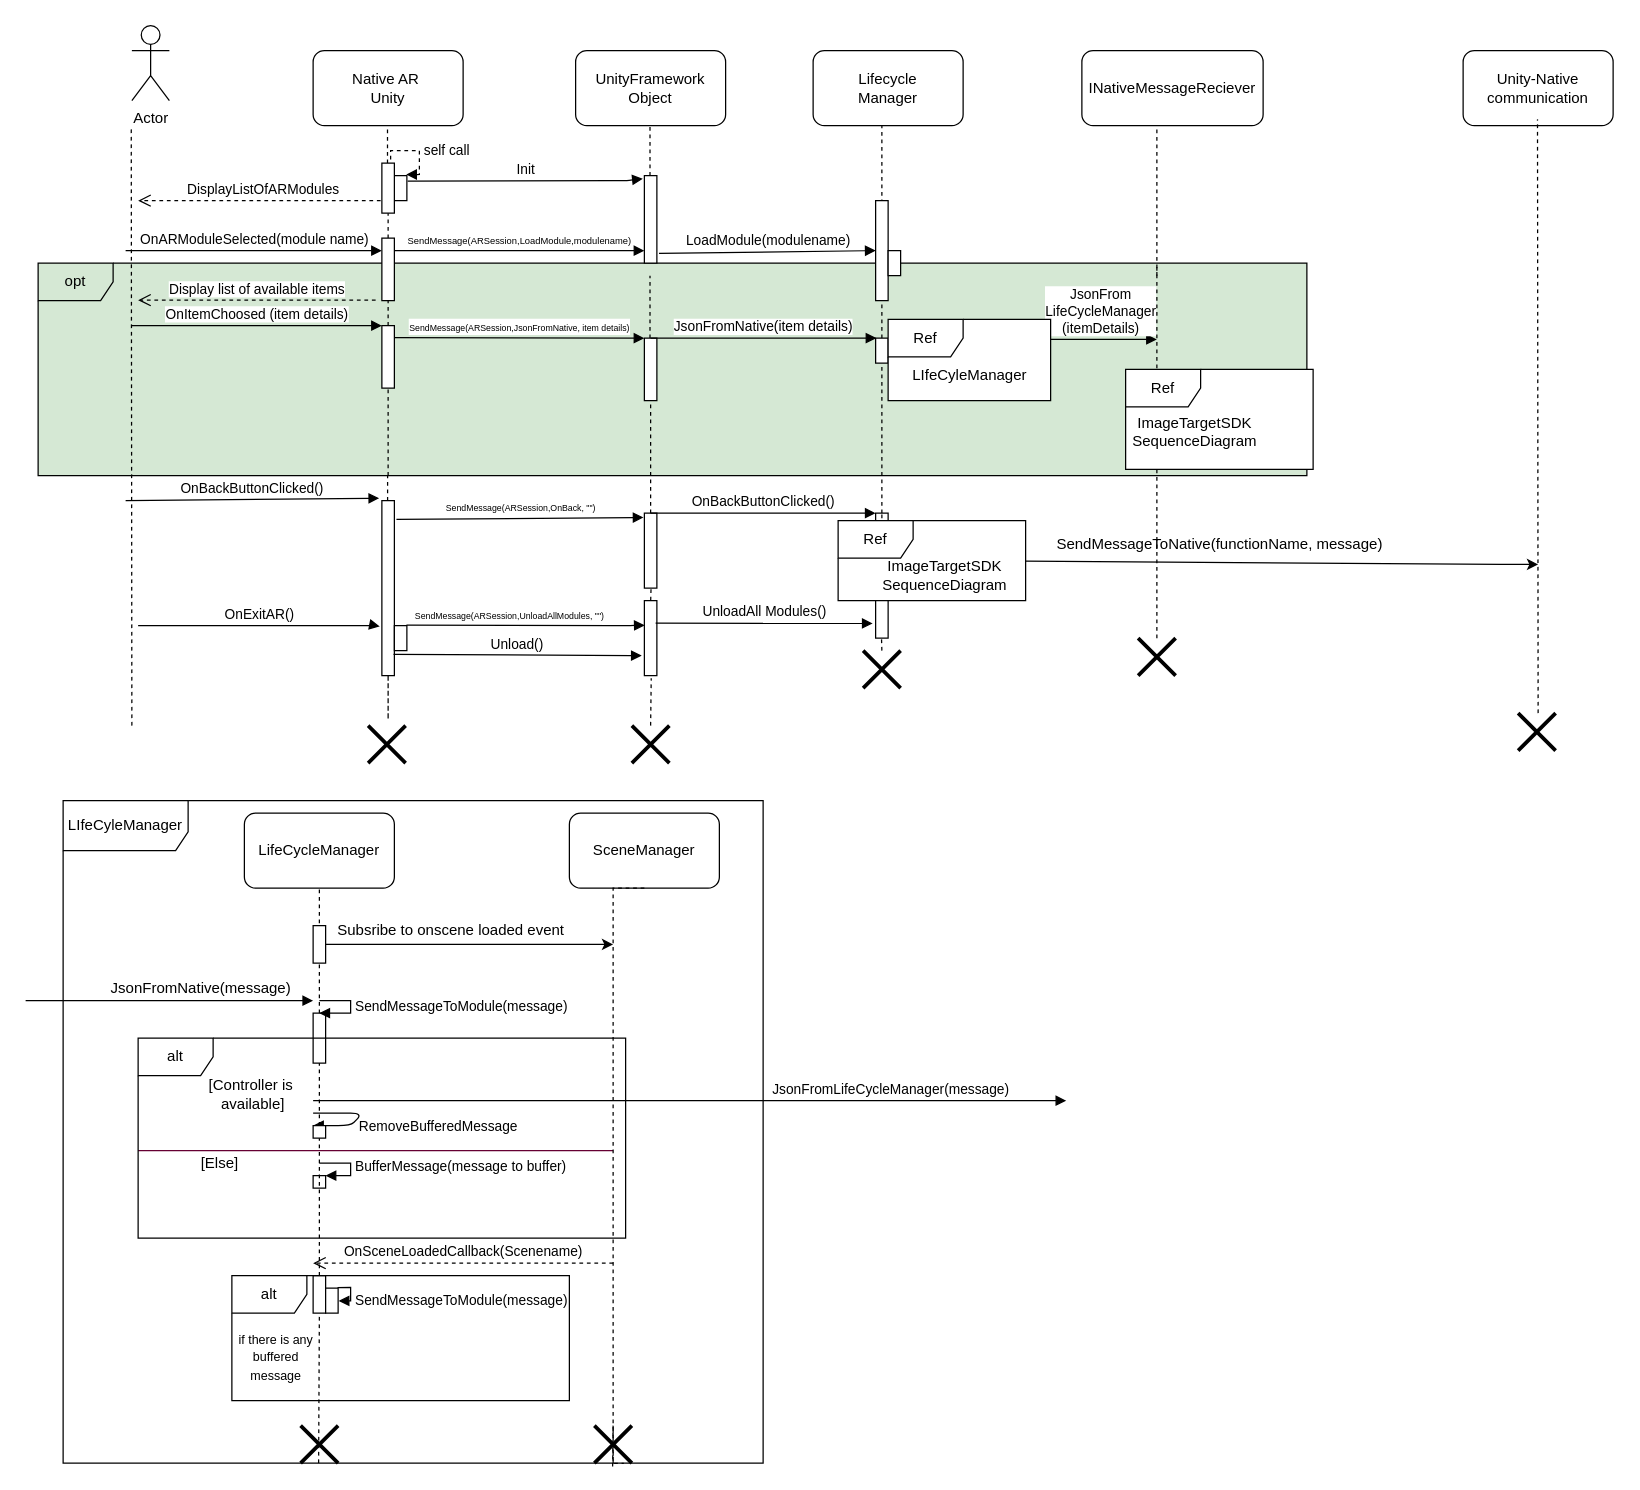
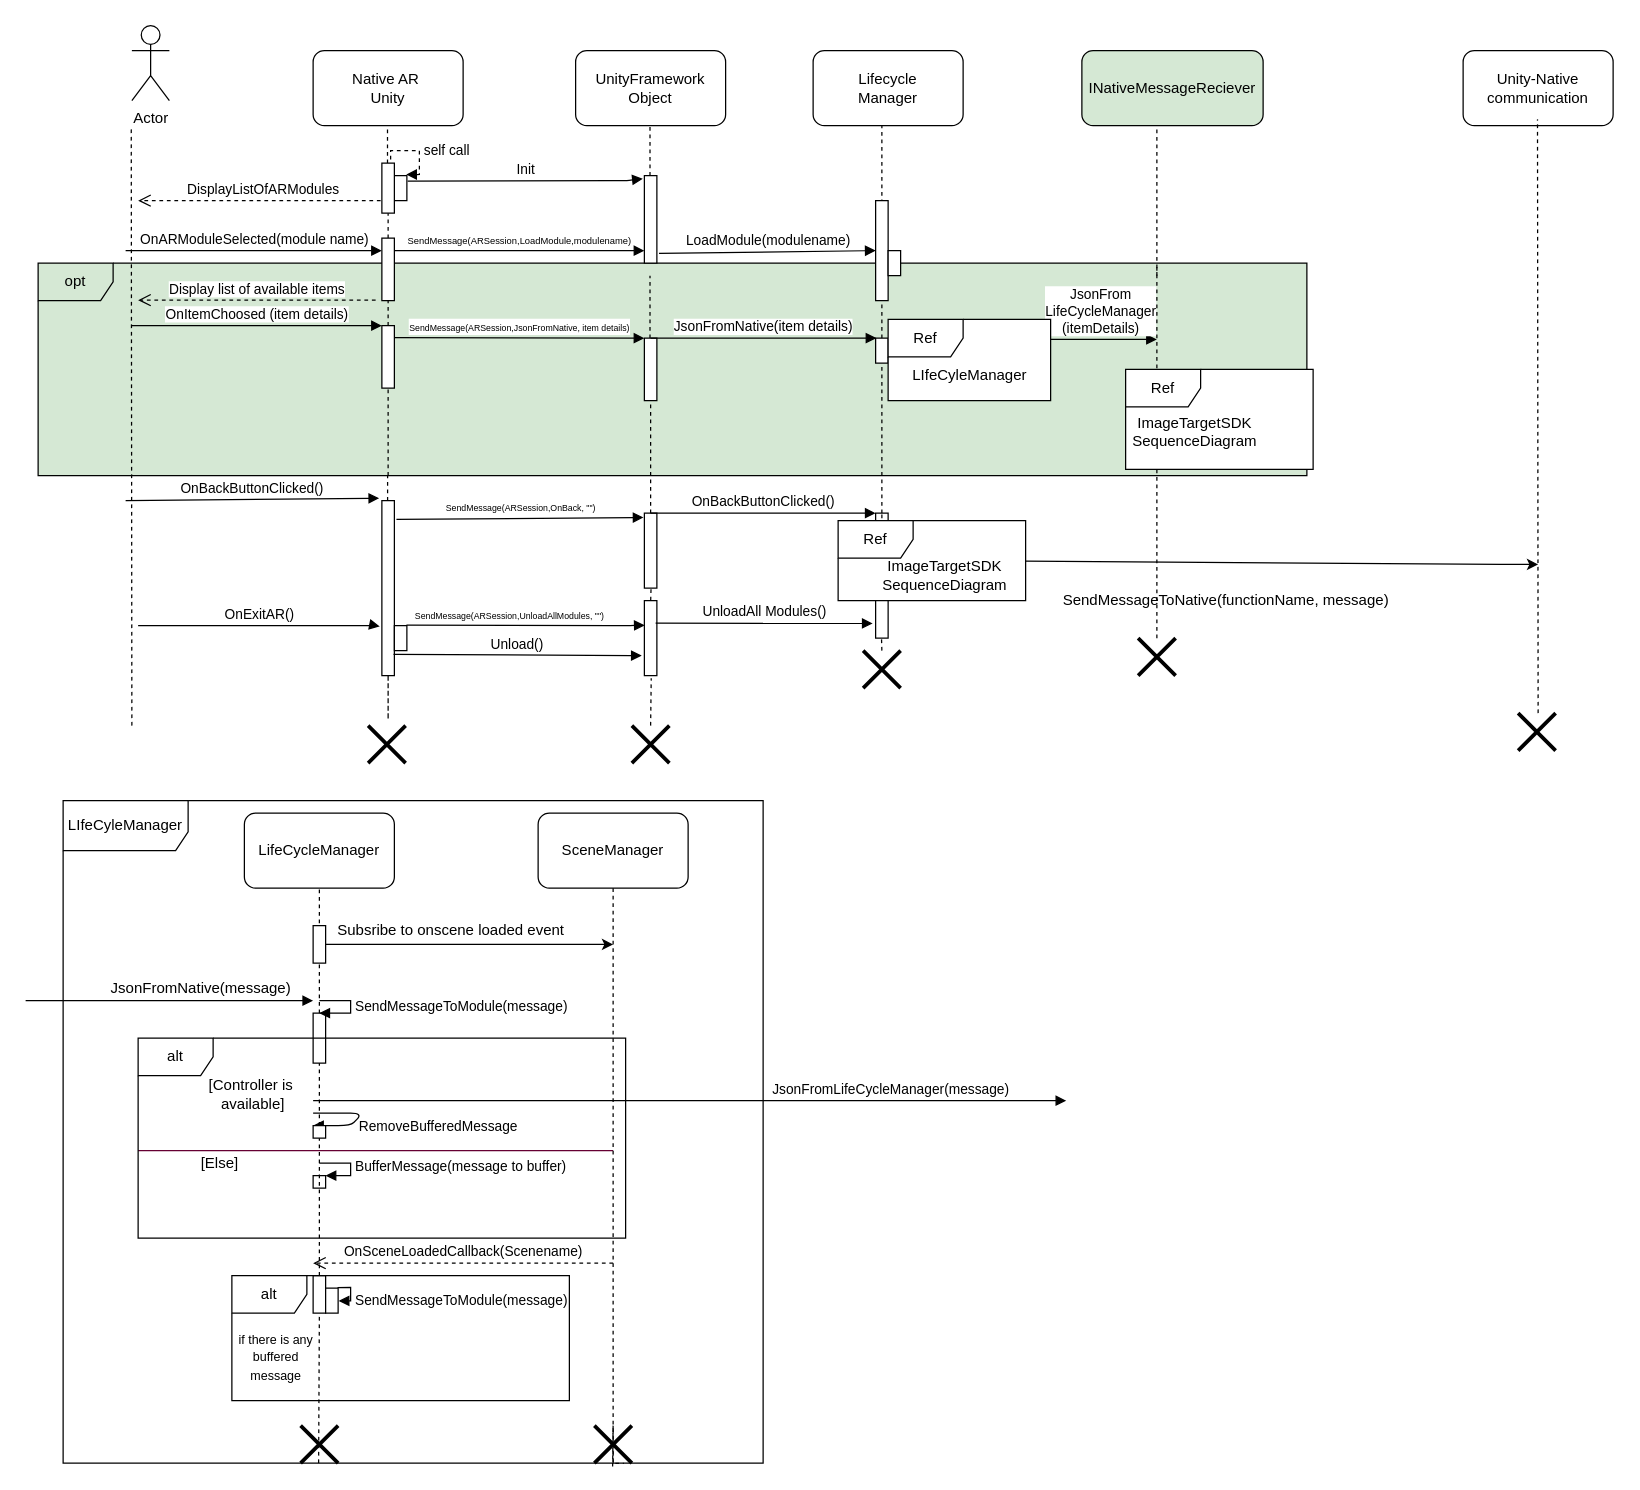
(1173, 88) -> (1173, 88)
(1219, 544) -> (1226, 601)
(644, 851) -> (613, 851)
